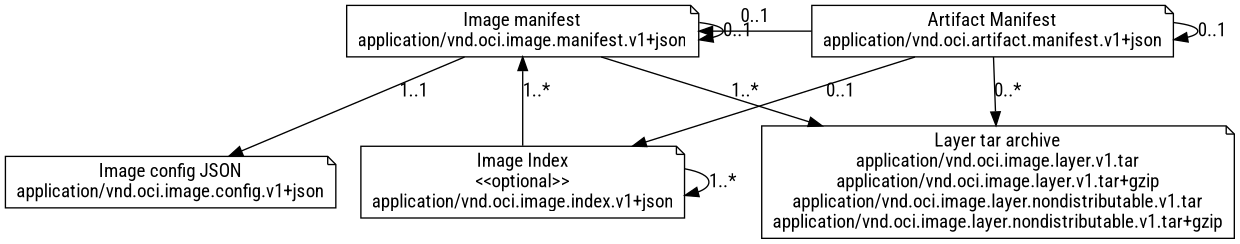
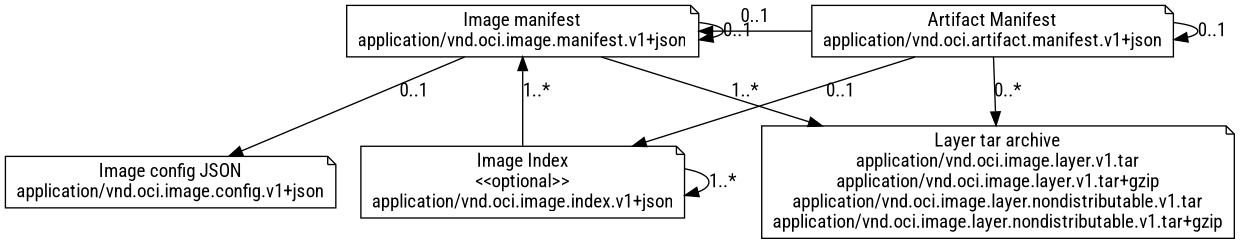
(414, 91) -> (414, 91)
